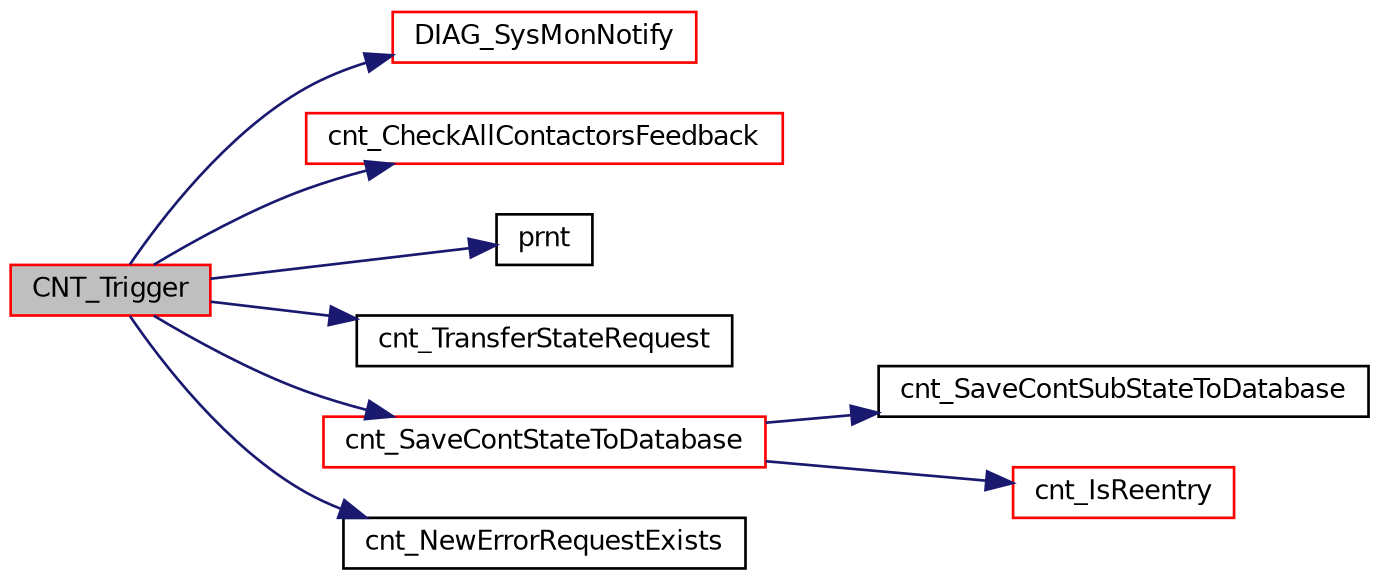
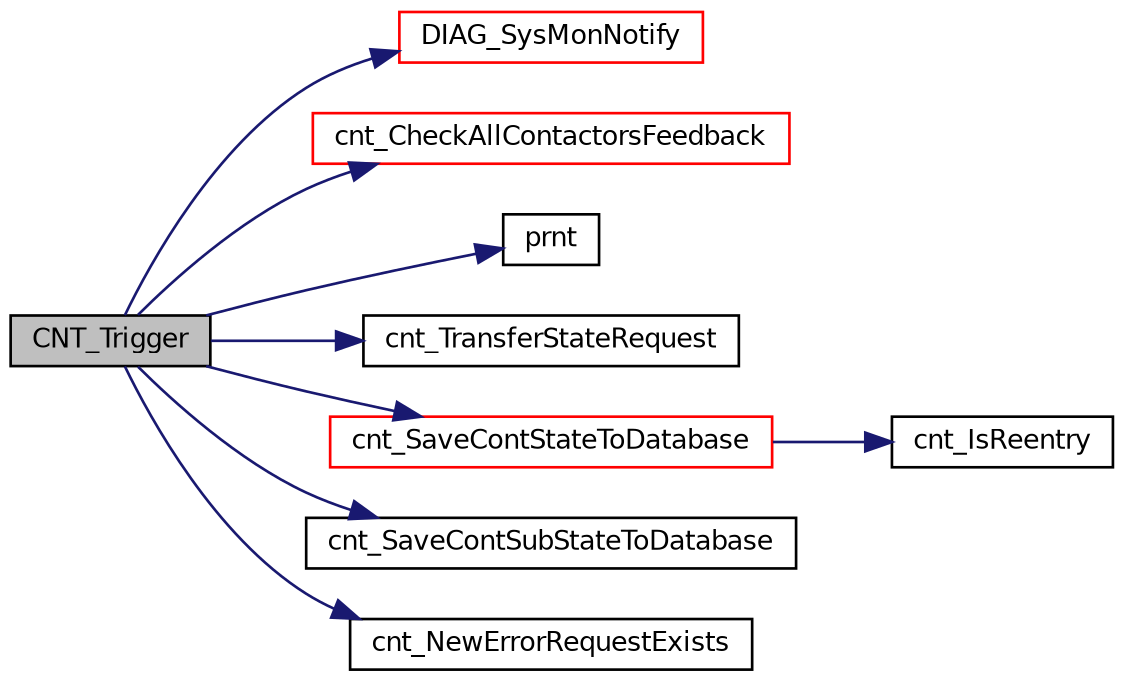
(110, 290) -> (110, 341)
(808, 419) -> (236, 451)
(1124, 493) -> (1002, 442)
